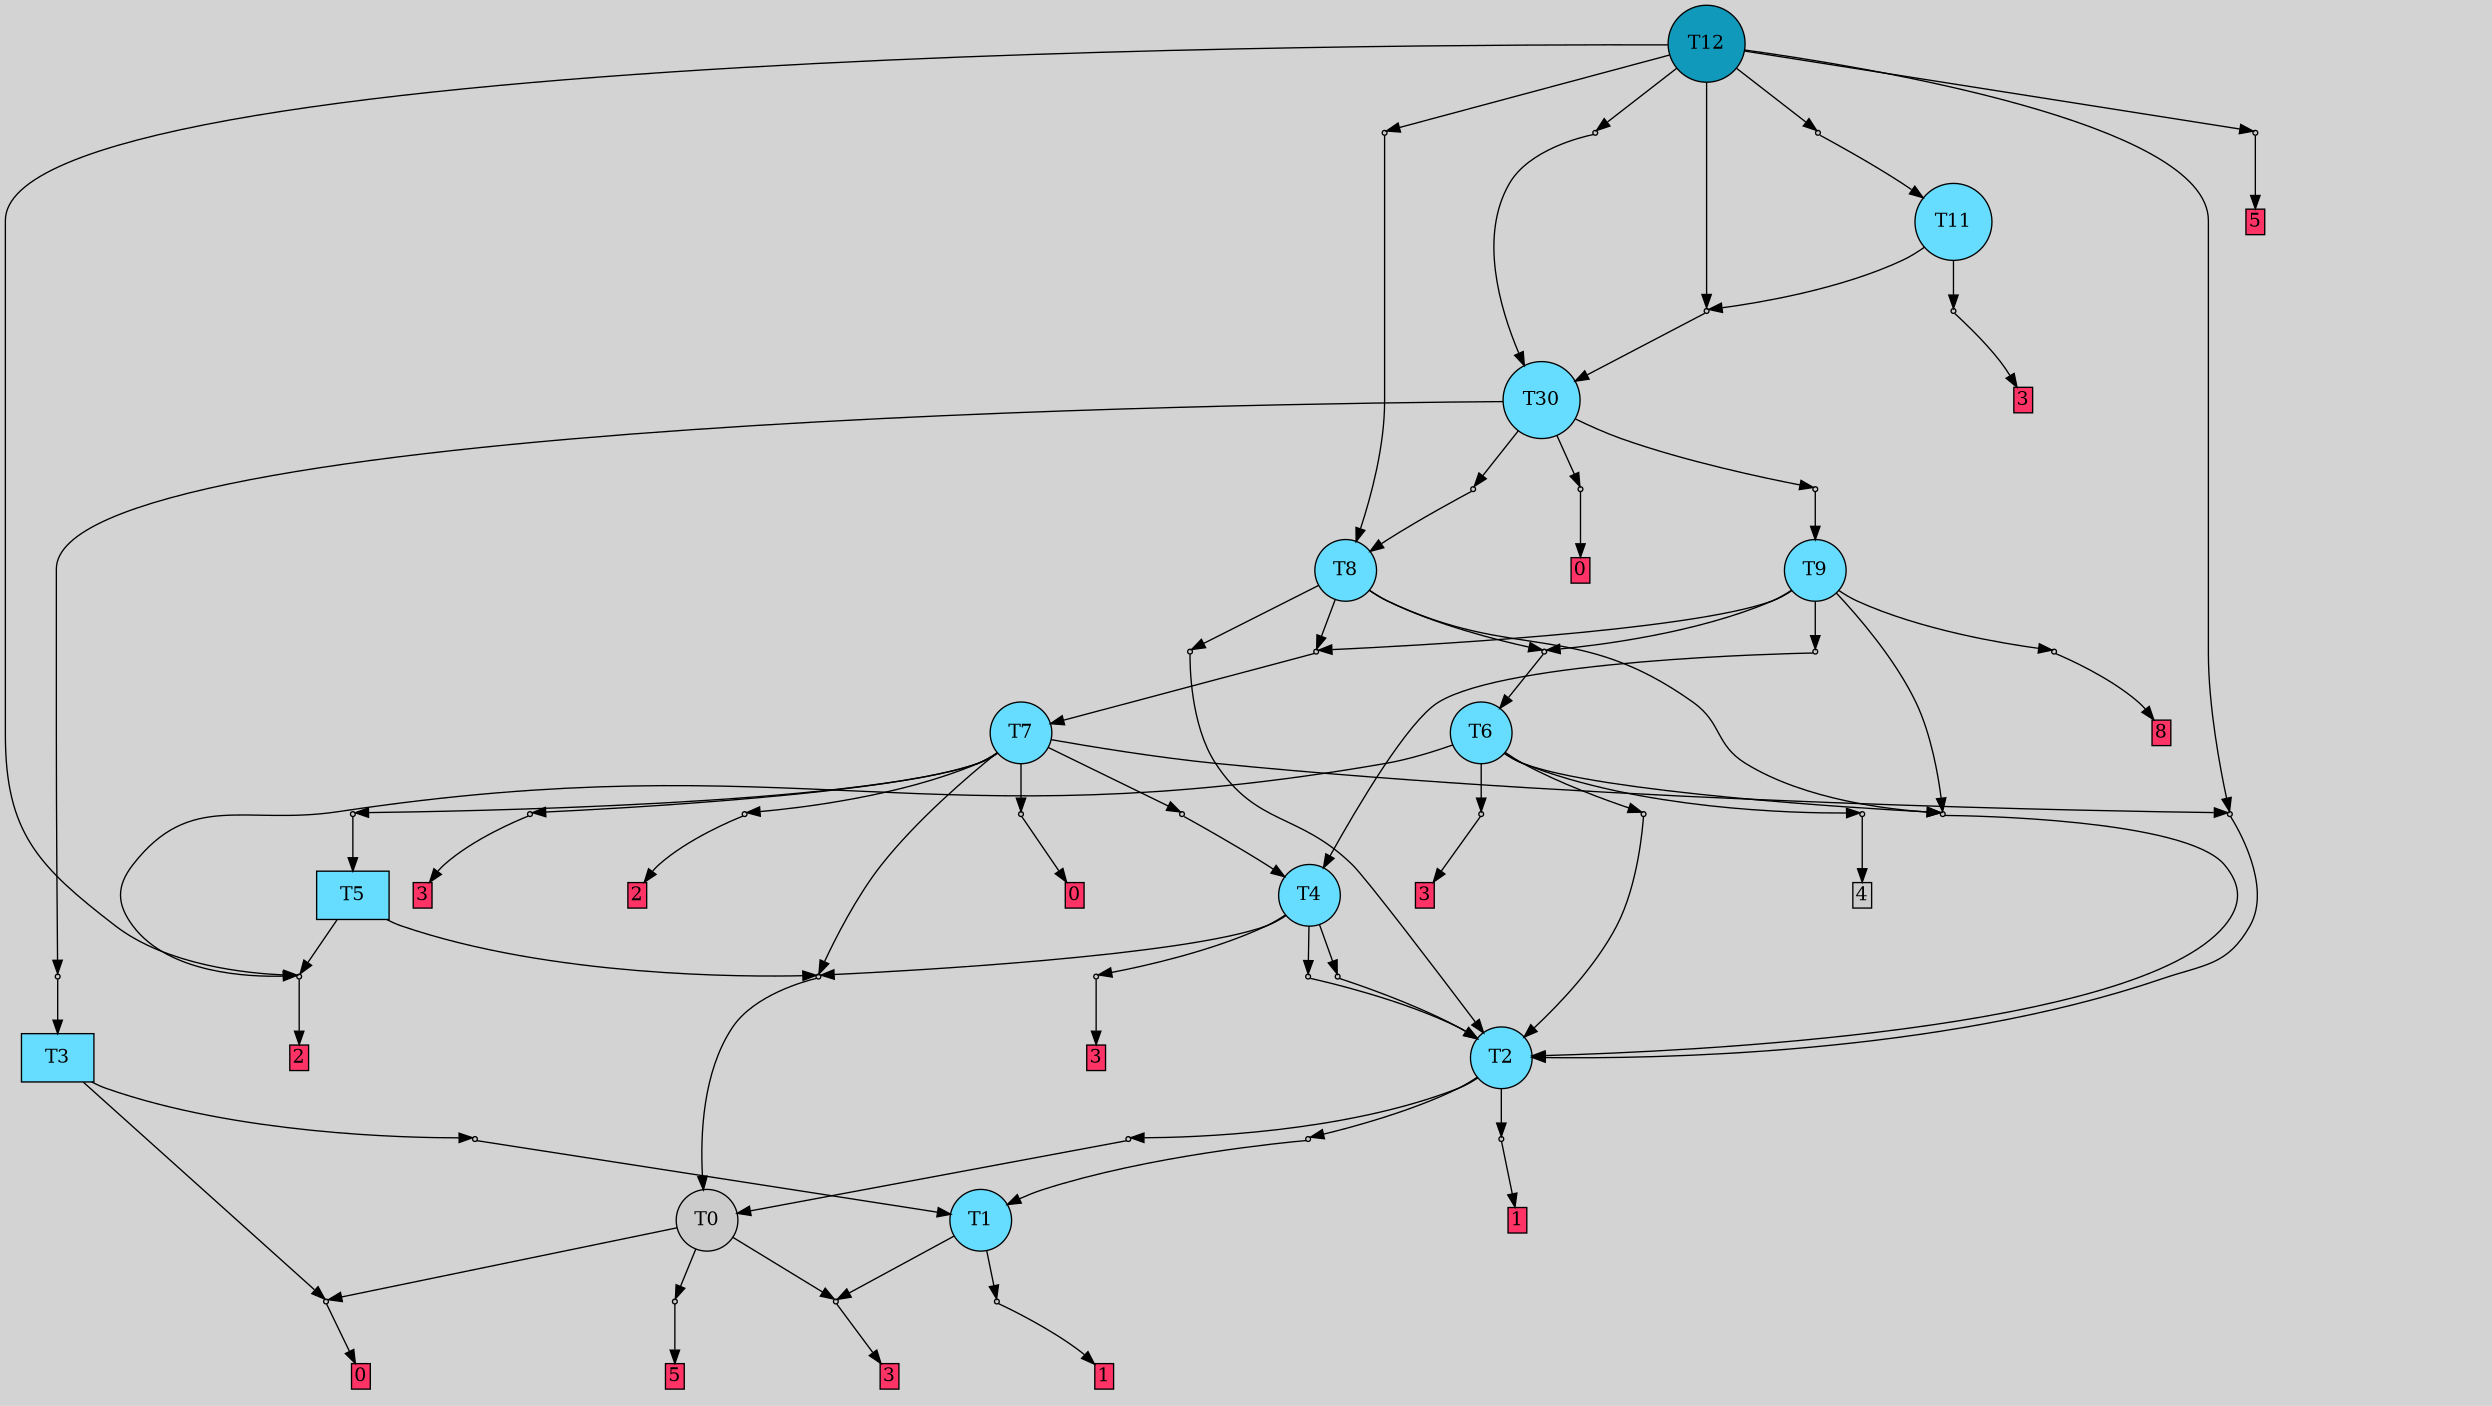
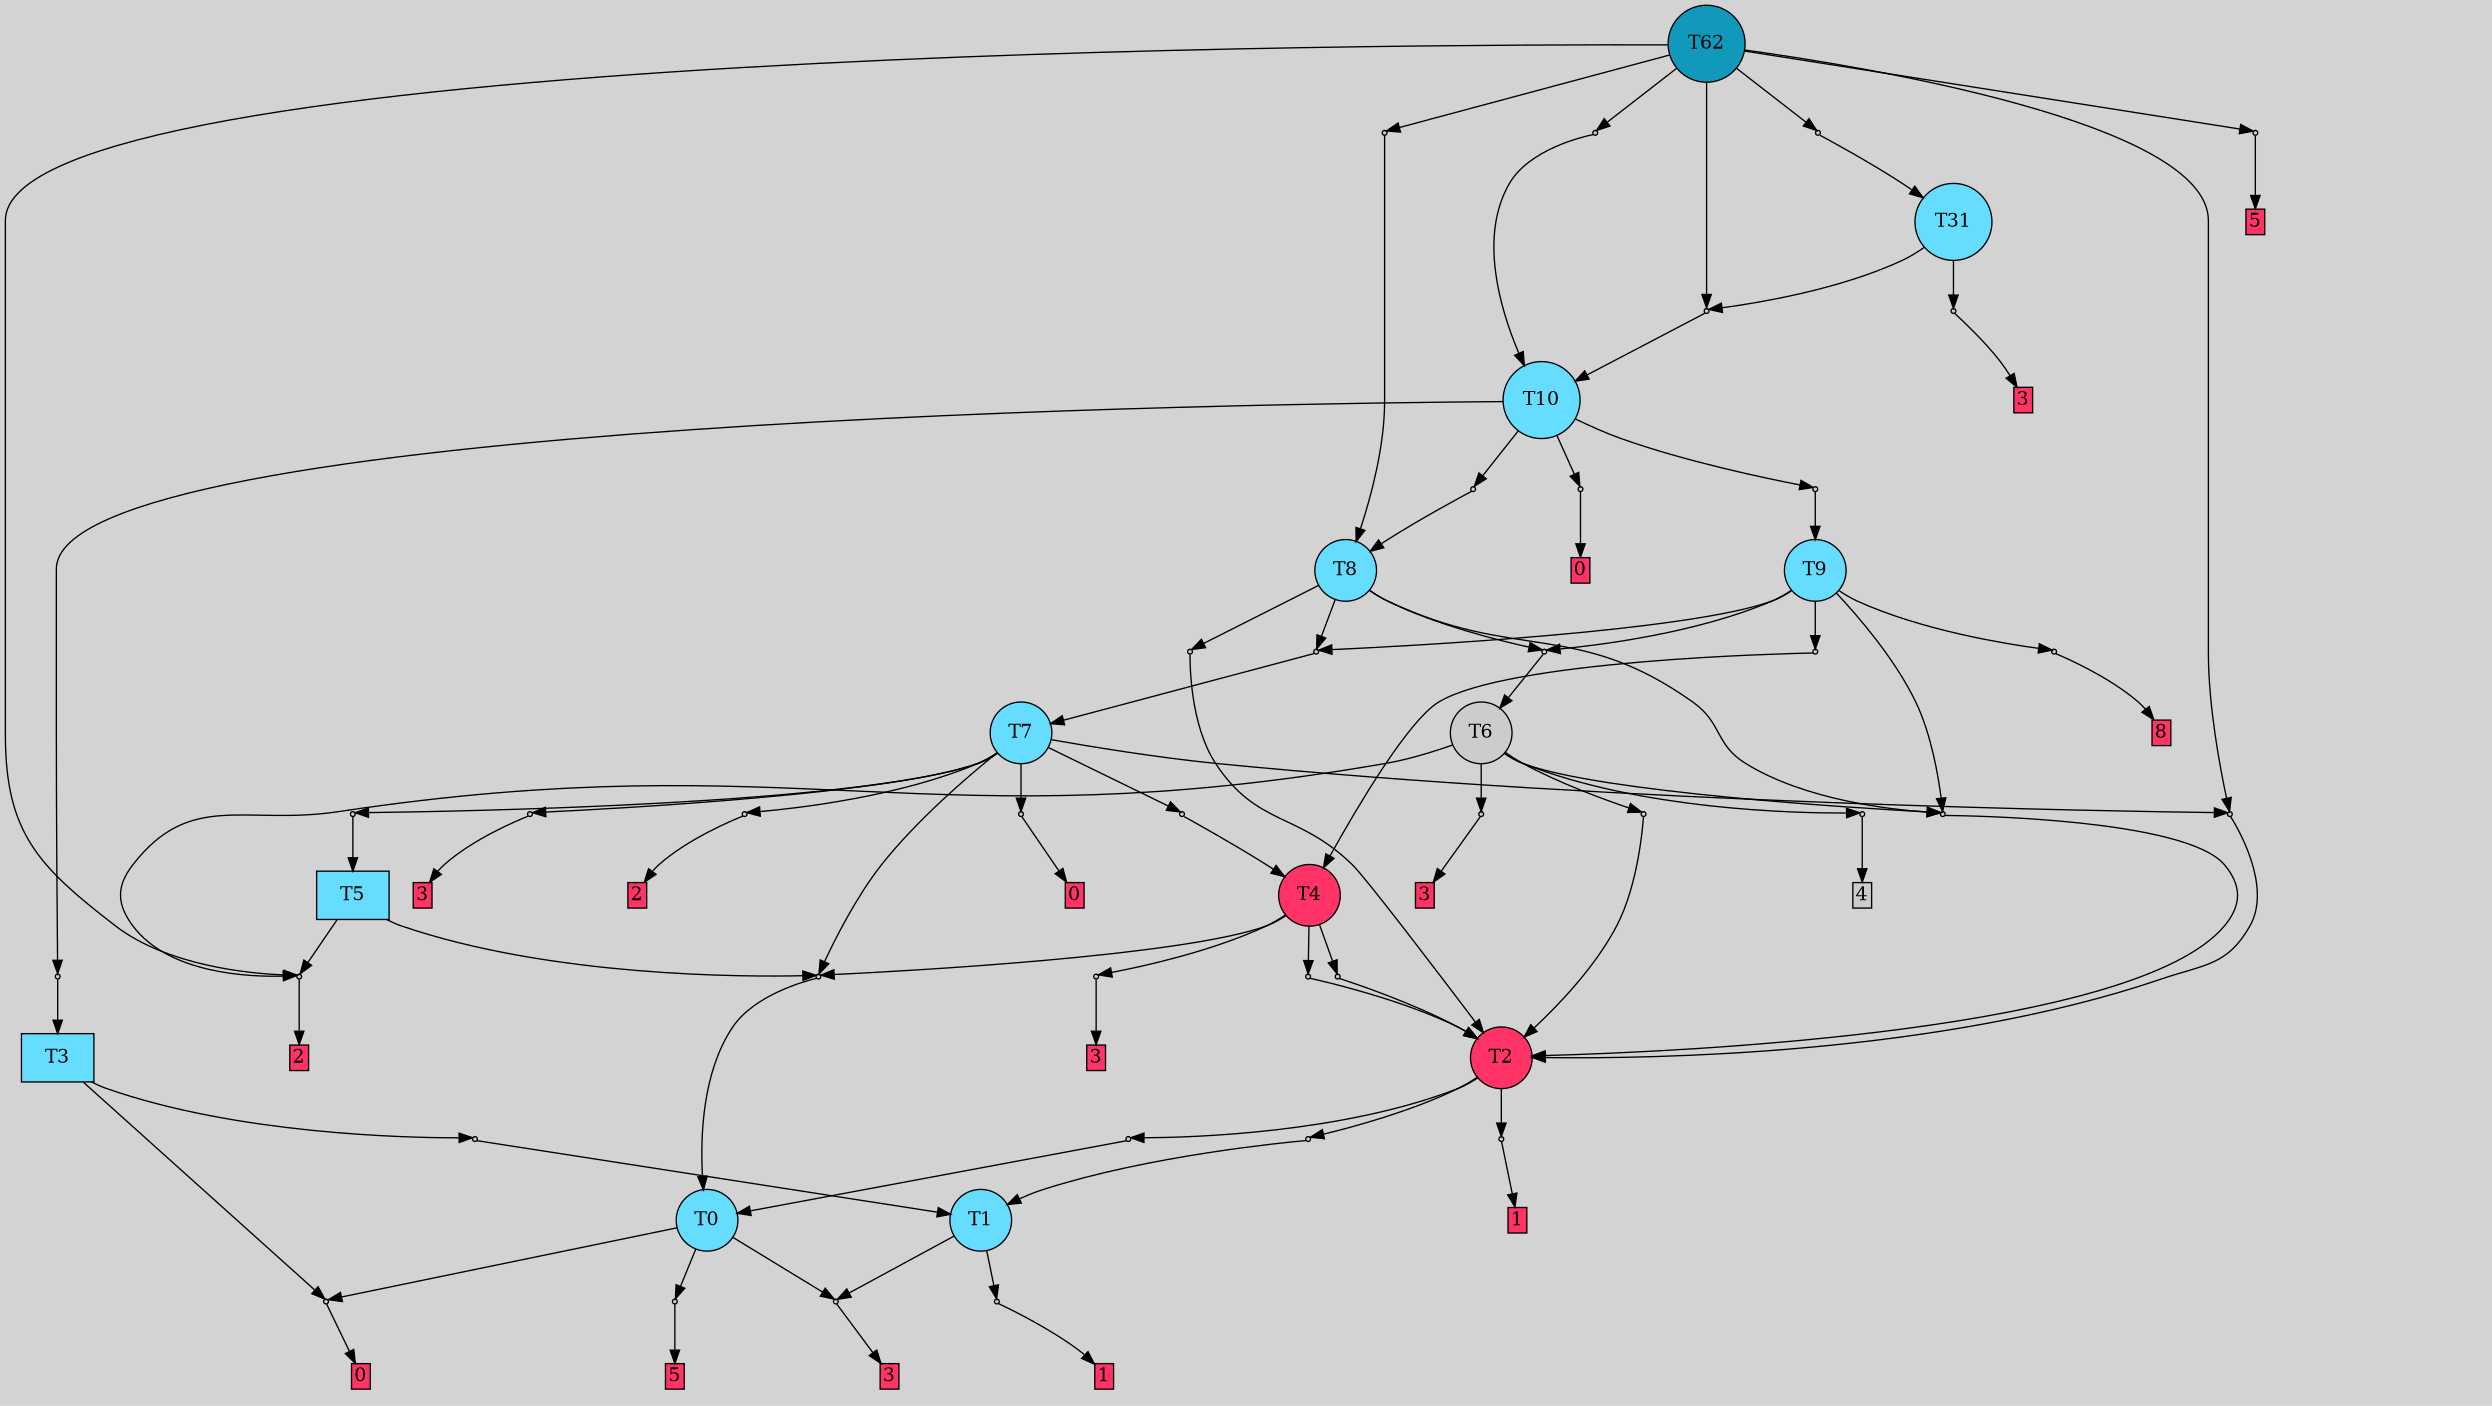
(1707, 44) -> (1707, 44)
(1953, 222) -> (1953, 222)
(1542, 400) -> (1542, 400)
(1481, 733) -> (1481, 733)
(1309, 895) -> (1309, 895)
(1501, 1058) -> (1501, 1058)
(707, 1220) -> (707, 1220)
